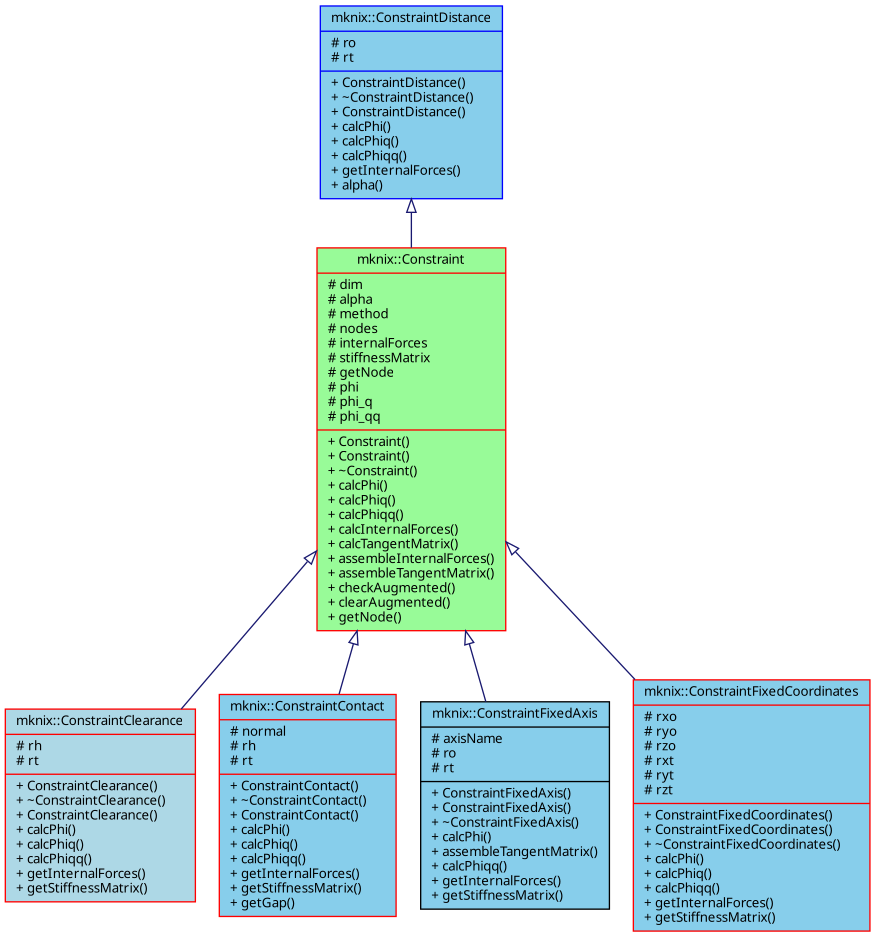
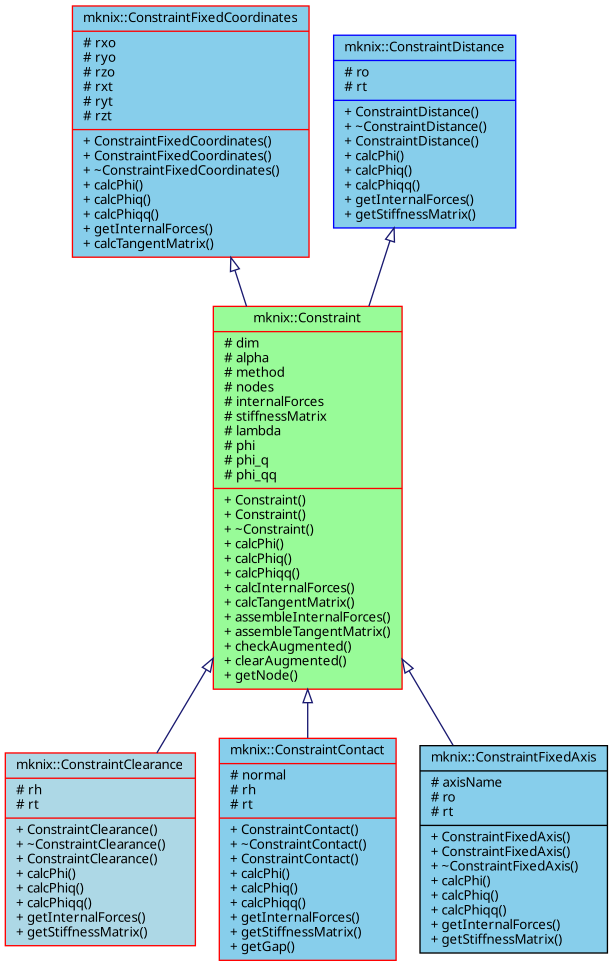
(358, 185) -> (411, 215)
(362, 373) -> (253, 431)
(575, 616) -> (241, 288)
(515, 852) -> (465, 896)
(710, 918) -> (149, 244)
